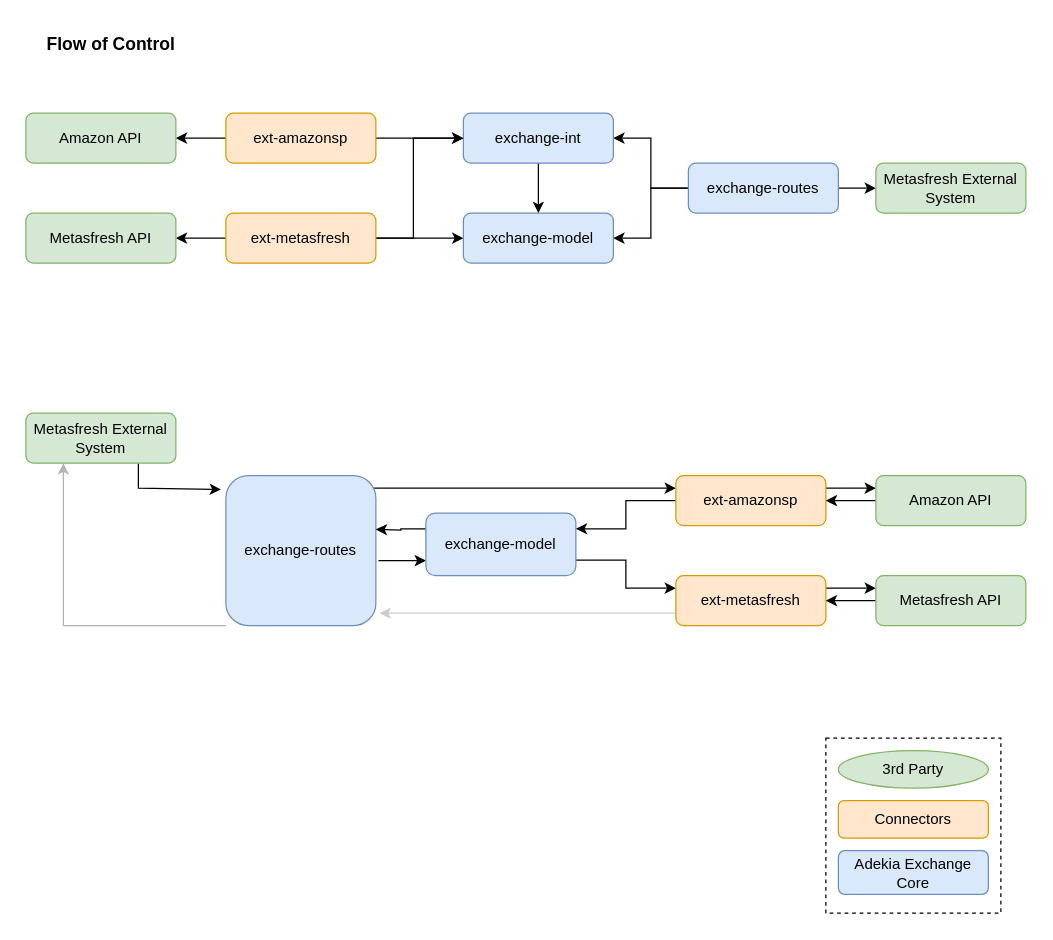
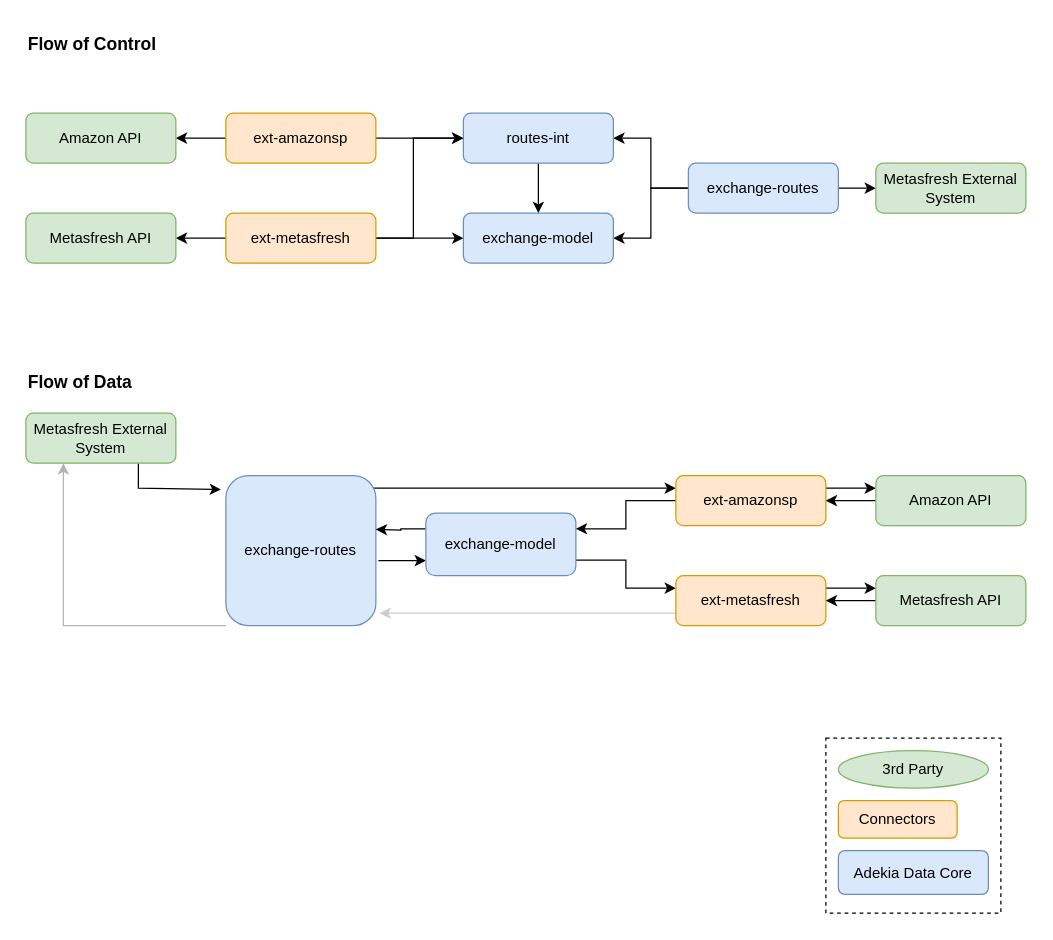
(113, 44) -> (94, 44)
(538, 138) -> (538, 138)
none -> (94, 382)
(913, 819) -> (898, 819)
(913, 873) -> (913, 873)
